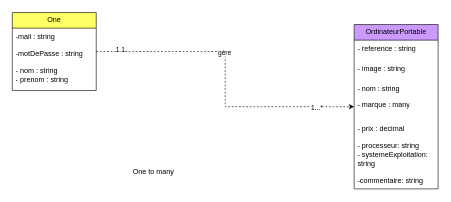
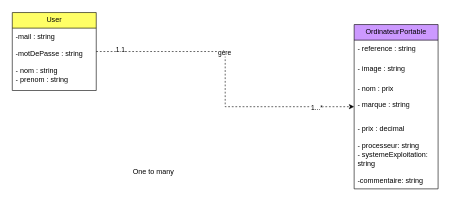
(54, 20) -> (54, 20)
(381, 89) -> (377, 89)
(384, 105) -> (387, 105)
